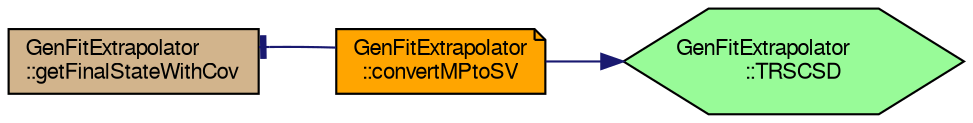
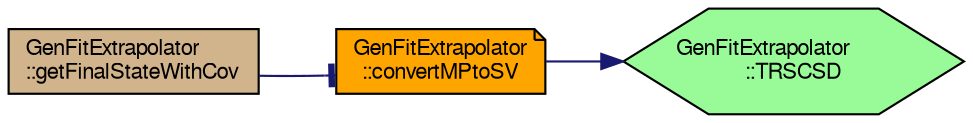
(303, 47) -> (292, 76)
